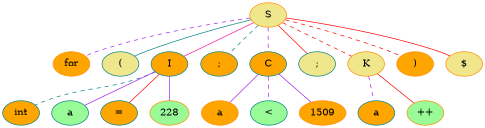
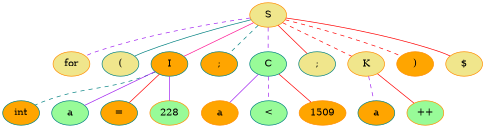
(71, 64) -> (71, 64)
(268, 64) -> (268, 64)
(295, 88) -> (295, 88)
